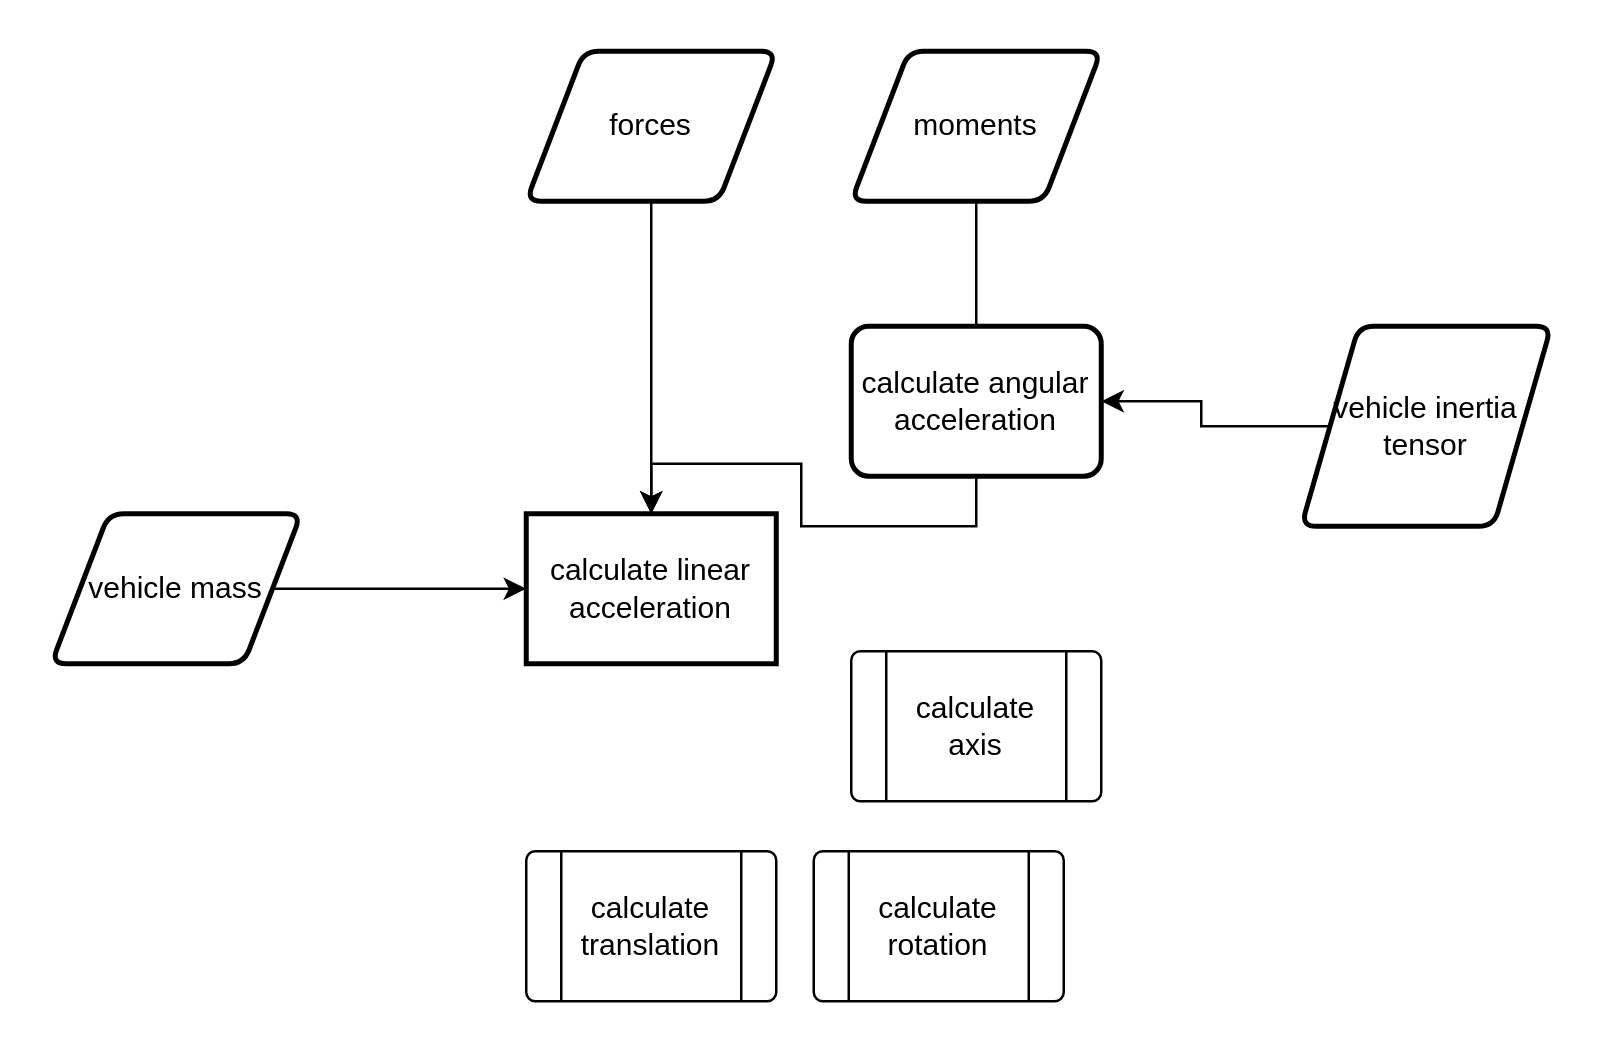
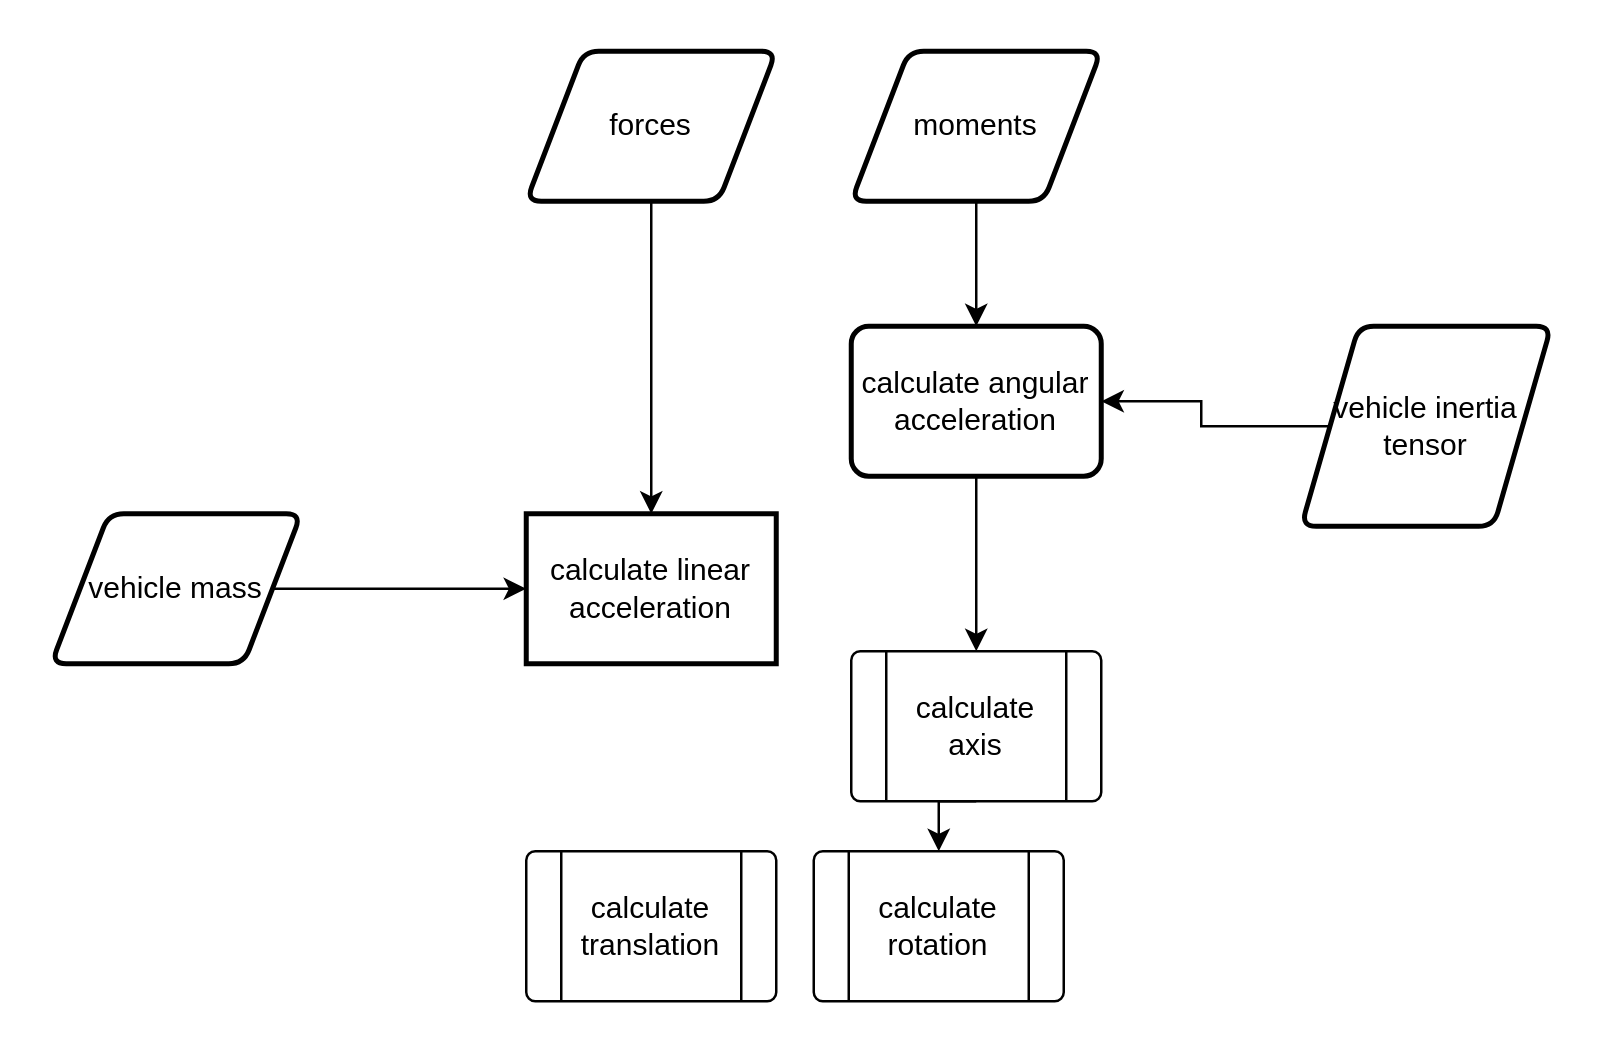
(976, 315) -> (976, 308)
(801, 512) -> (976, 579)
none -> (939, 817)
